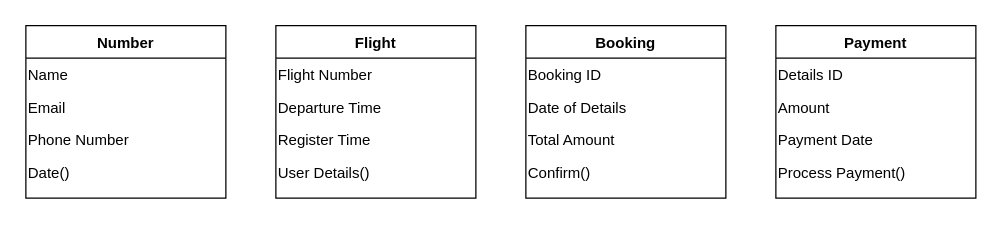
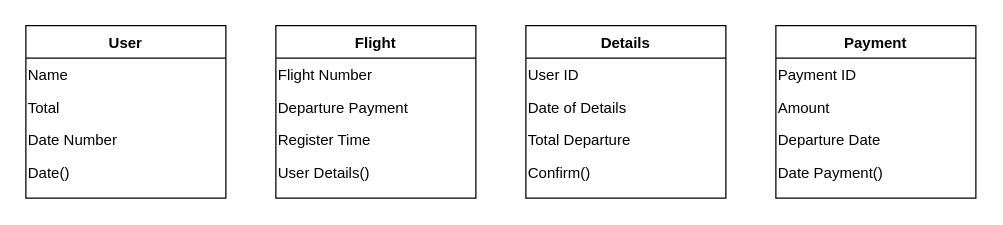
(125, 43) -> (125, 43)
(625, 43) -> (625, 43)
(566, 75) -> (555, 75)
(814, 75) -> (818, 75)
(45, 108) -> (47, 108)
(332, 108) -> (347, 108)
(76, 140) -> (72, 140)
(574, 140) -> (587, 140)
(826, 140) -> (834, 140)
(847, 173) -> (834, 173)
